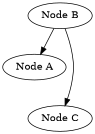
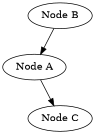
(73, 63) -> (46, 90)
